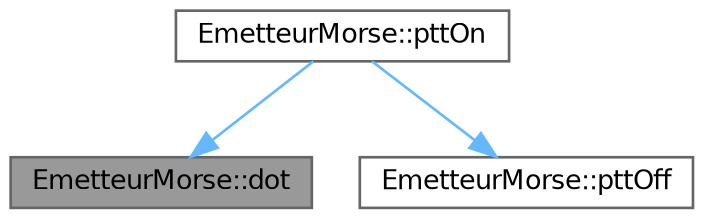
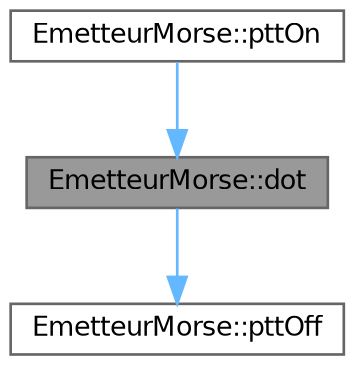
(424, 101) -> (177, 243)
